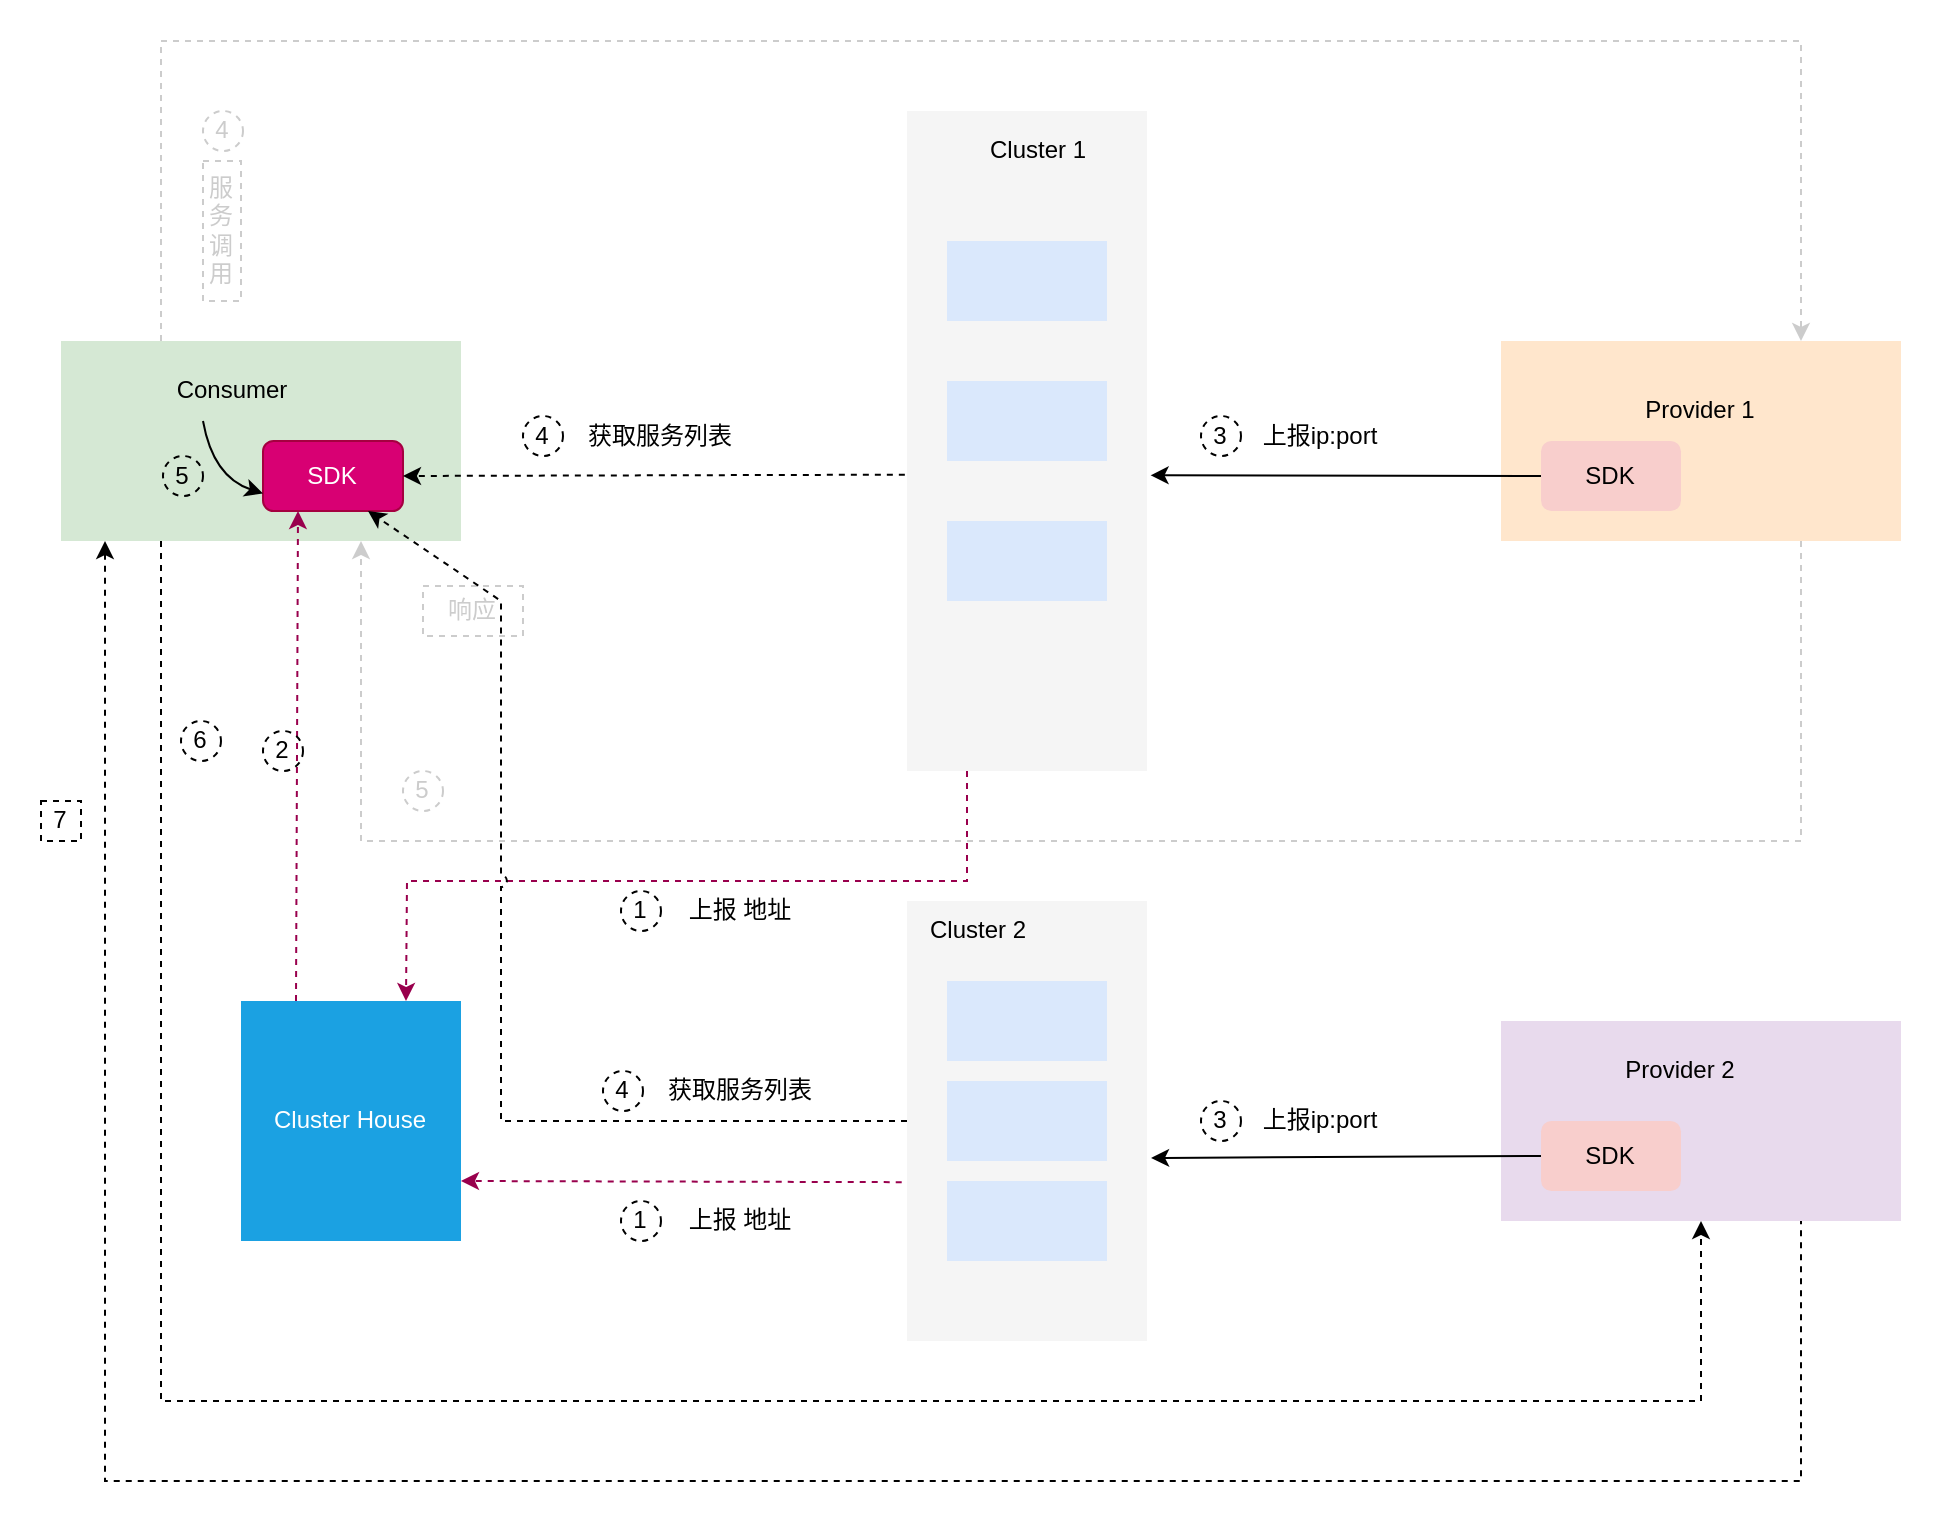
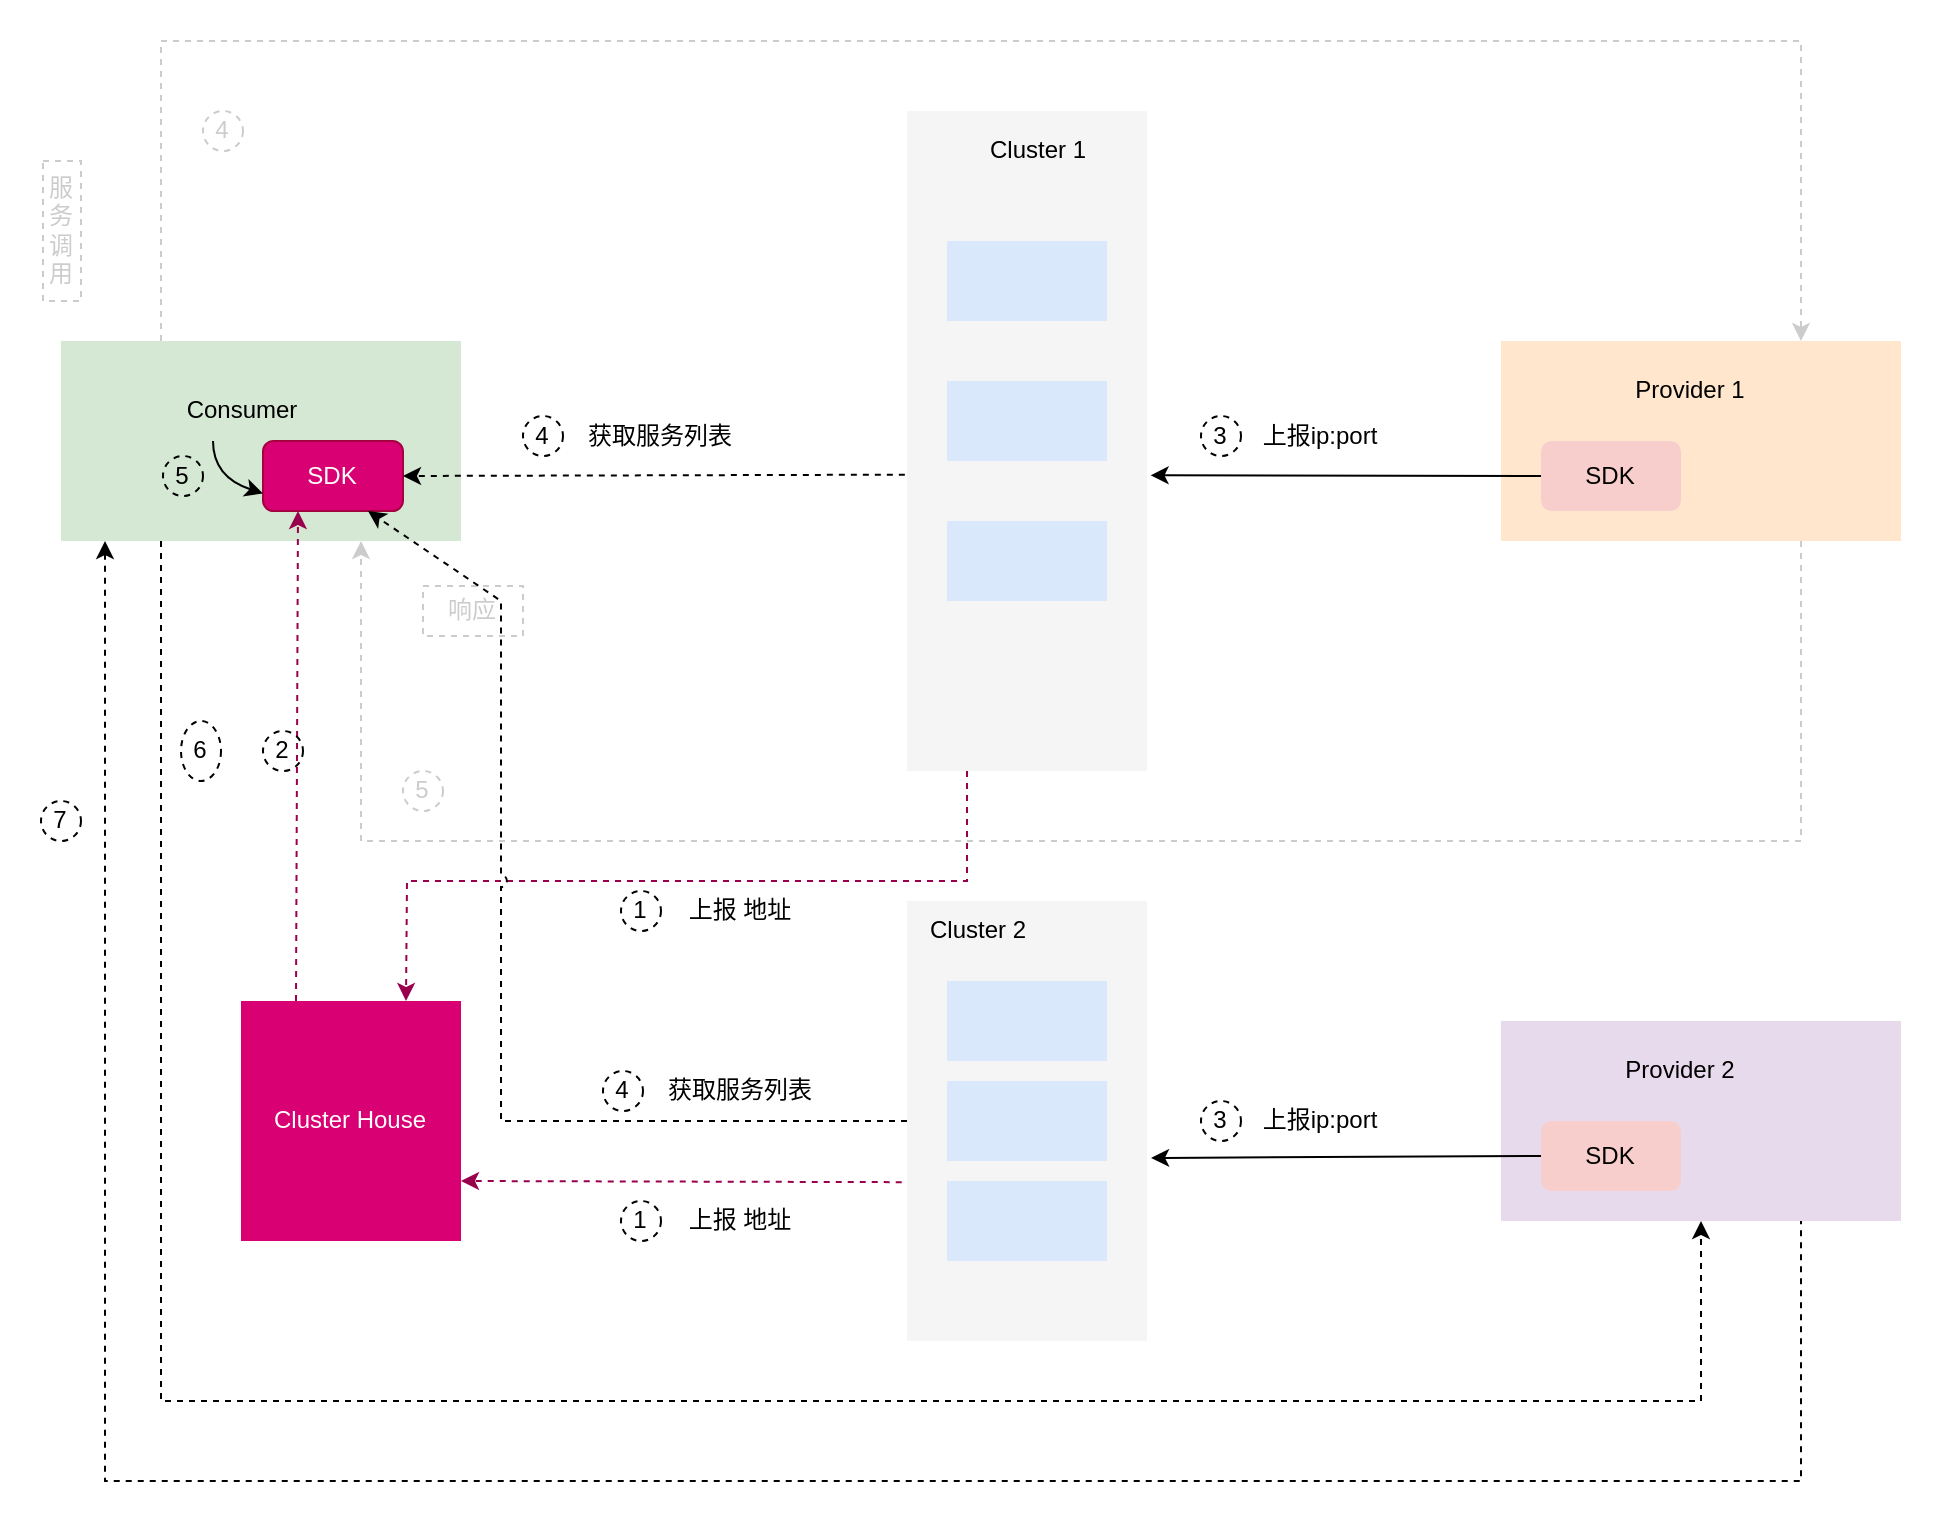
(222, 231) -> (62, 231)
(233, 391) -> (243, 411)
(1701, 411) -> (1691, 391)
(201, 741) -> (201, 751)
(61, 821) -> (61, 821)
(351, 1121) -> (351, 1121)
